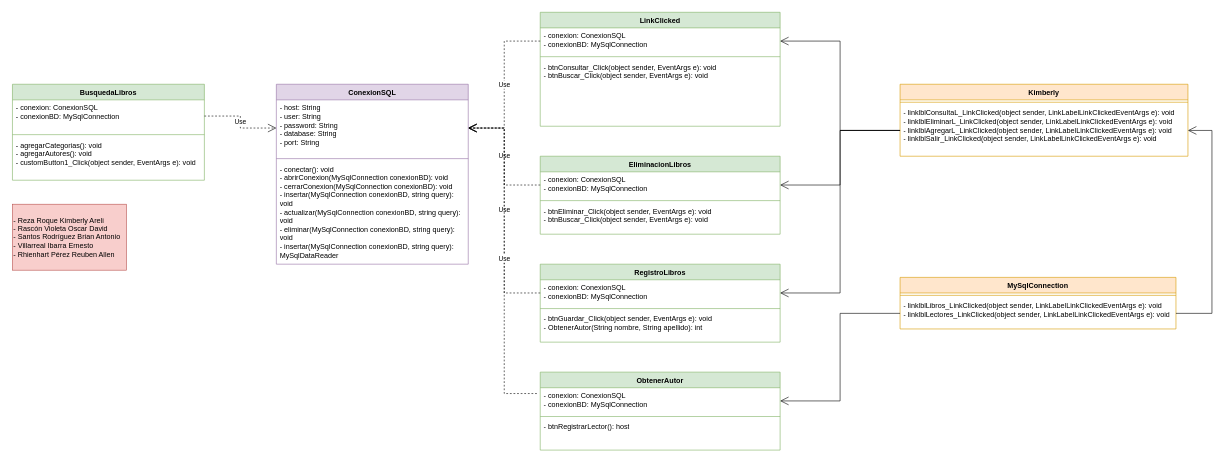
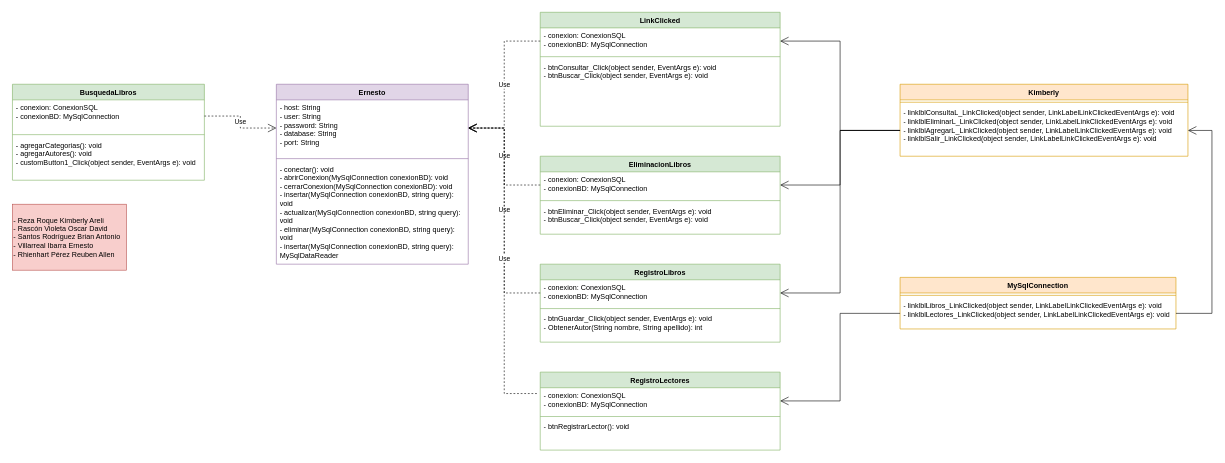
(372, 93) -> (372, 93)
(660, 381) -> (660, 381)
(597, 428) -> (596, 428)
